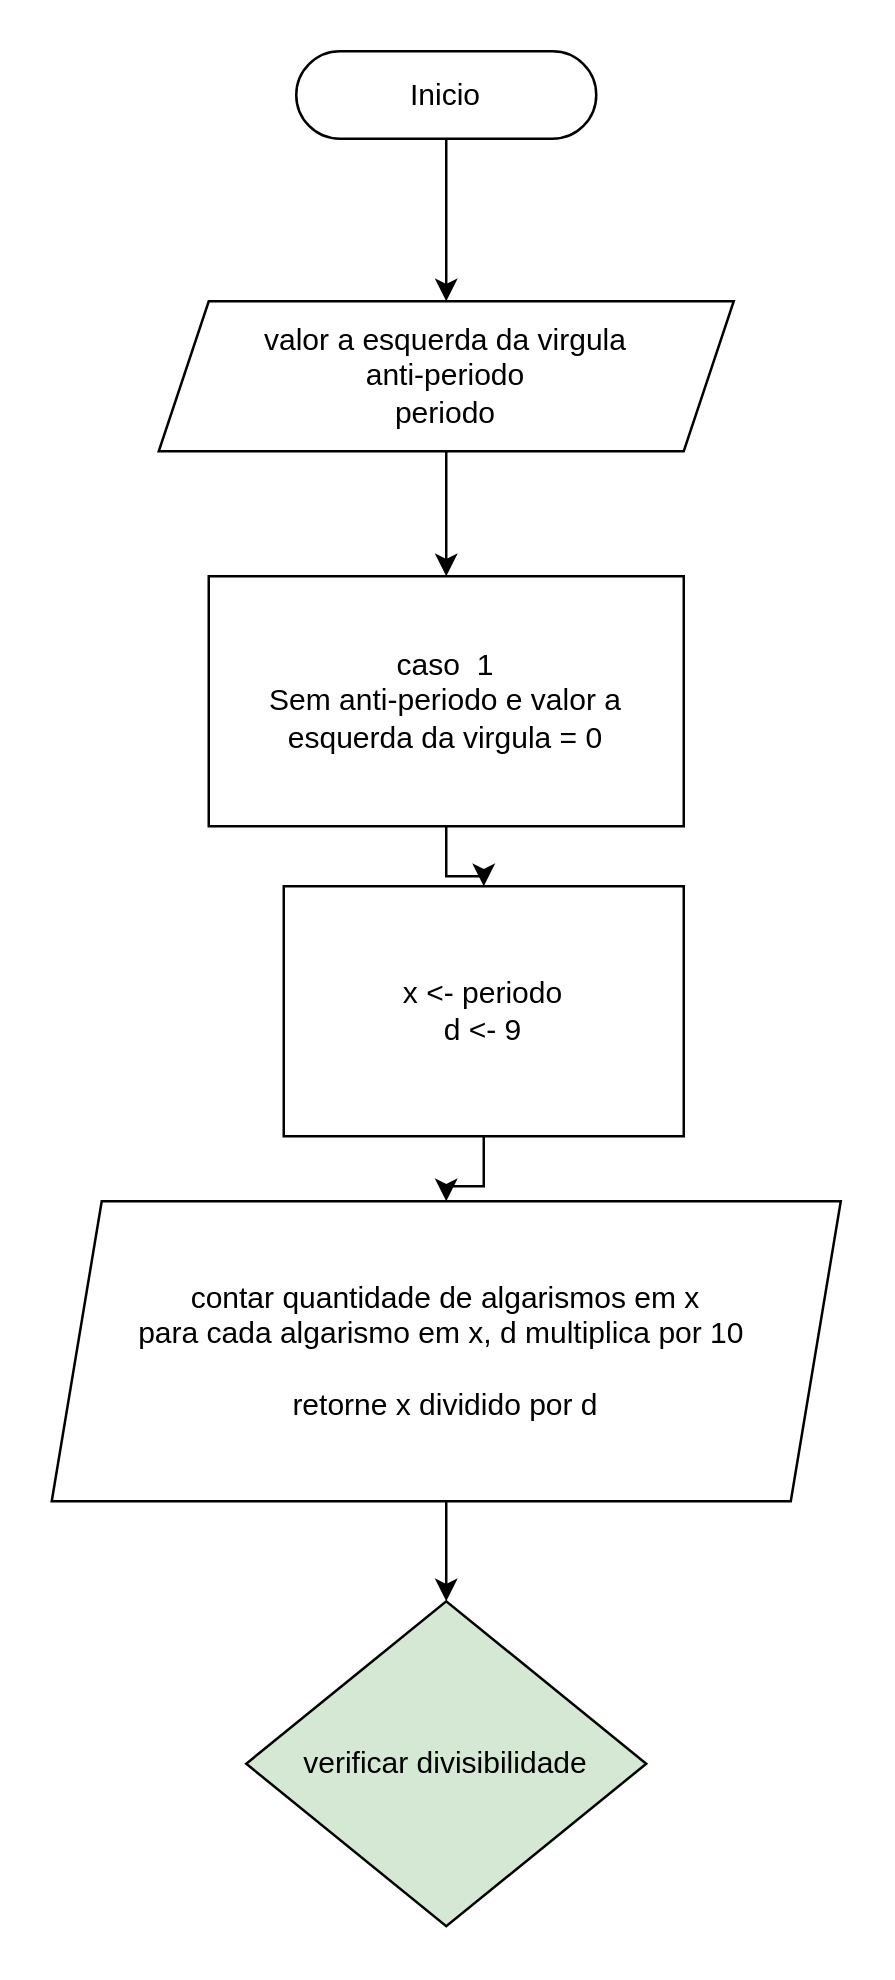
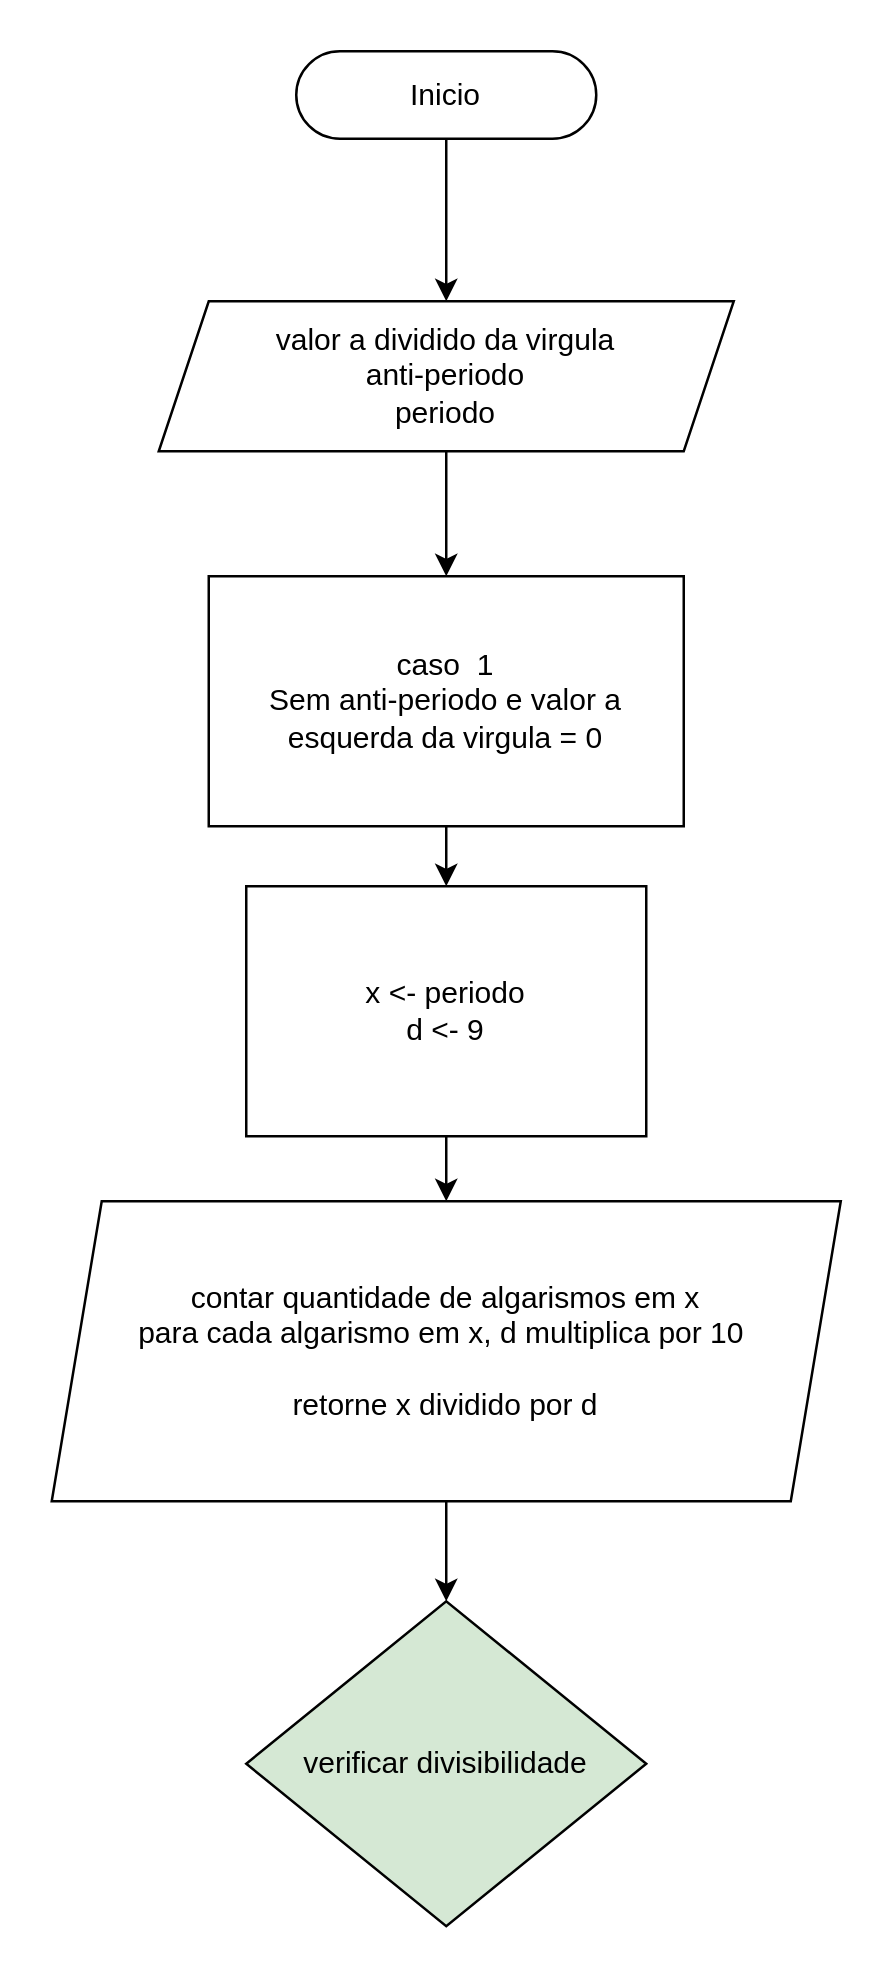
(446, 376) -> (446, 376)
(484, 1011) -> (446, 1011)
